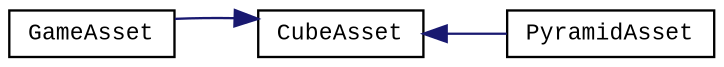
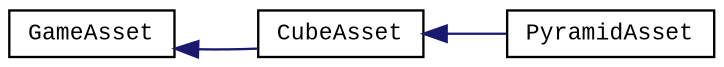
(205, 18) -> (228, 49)
